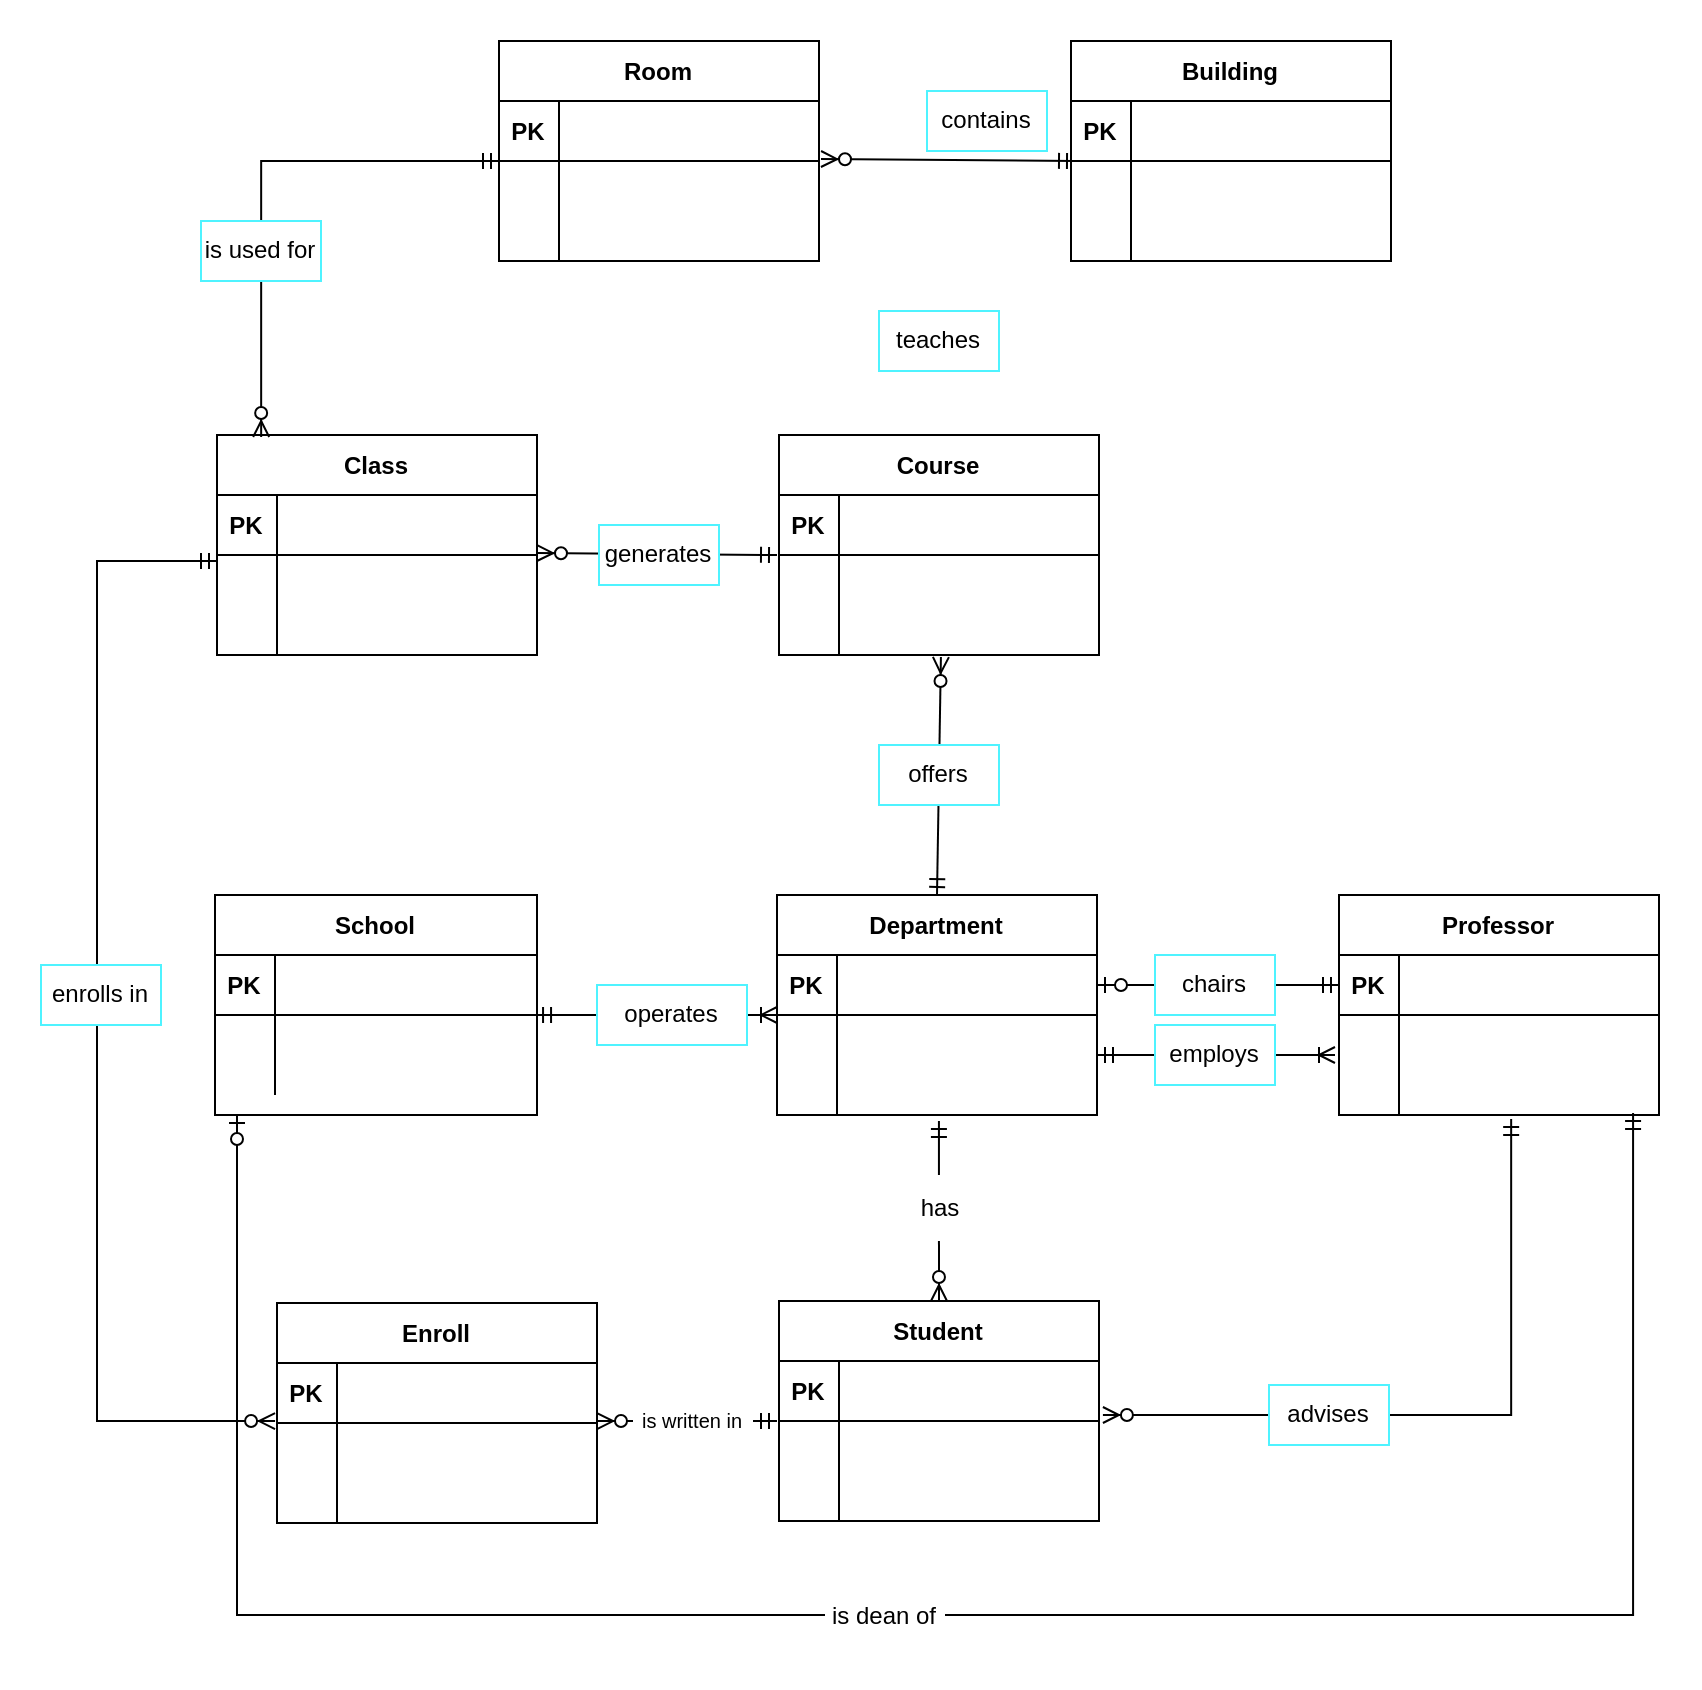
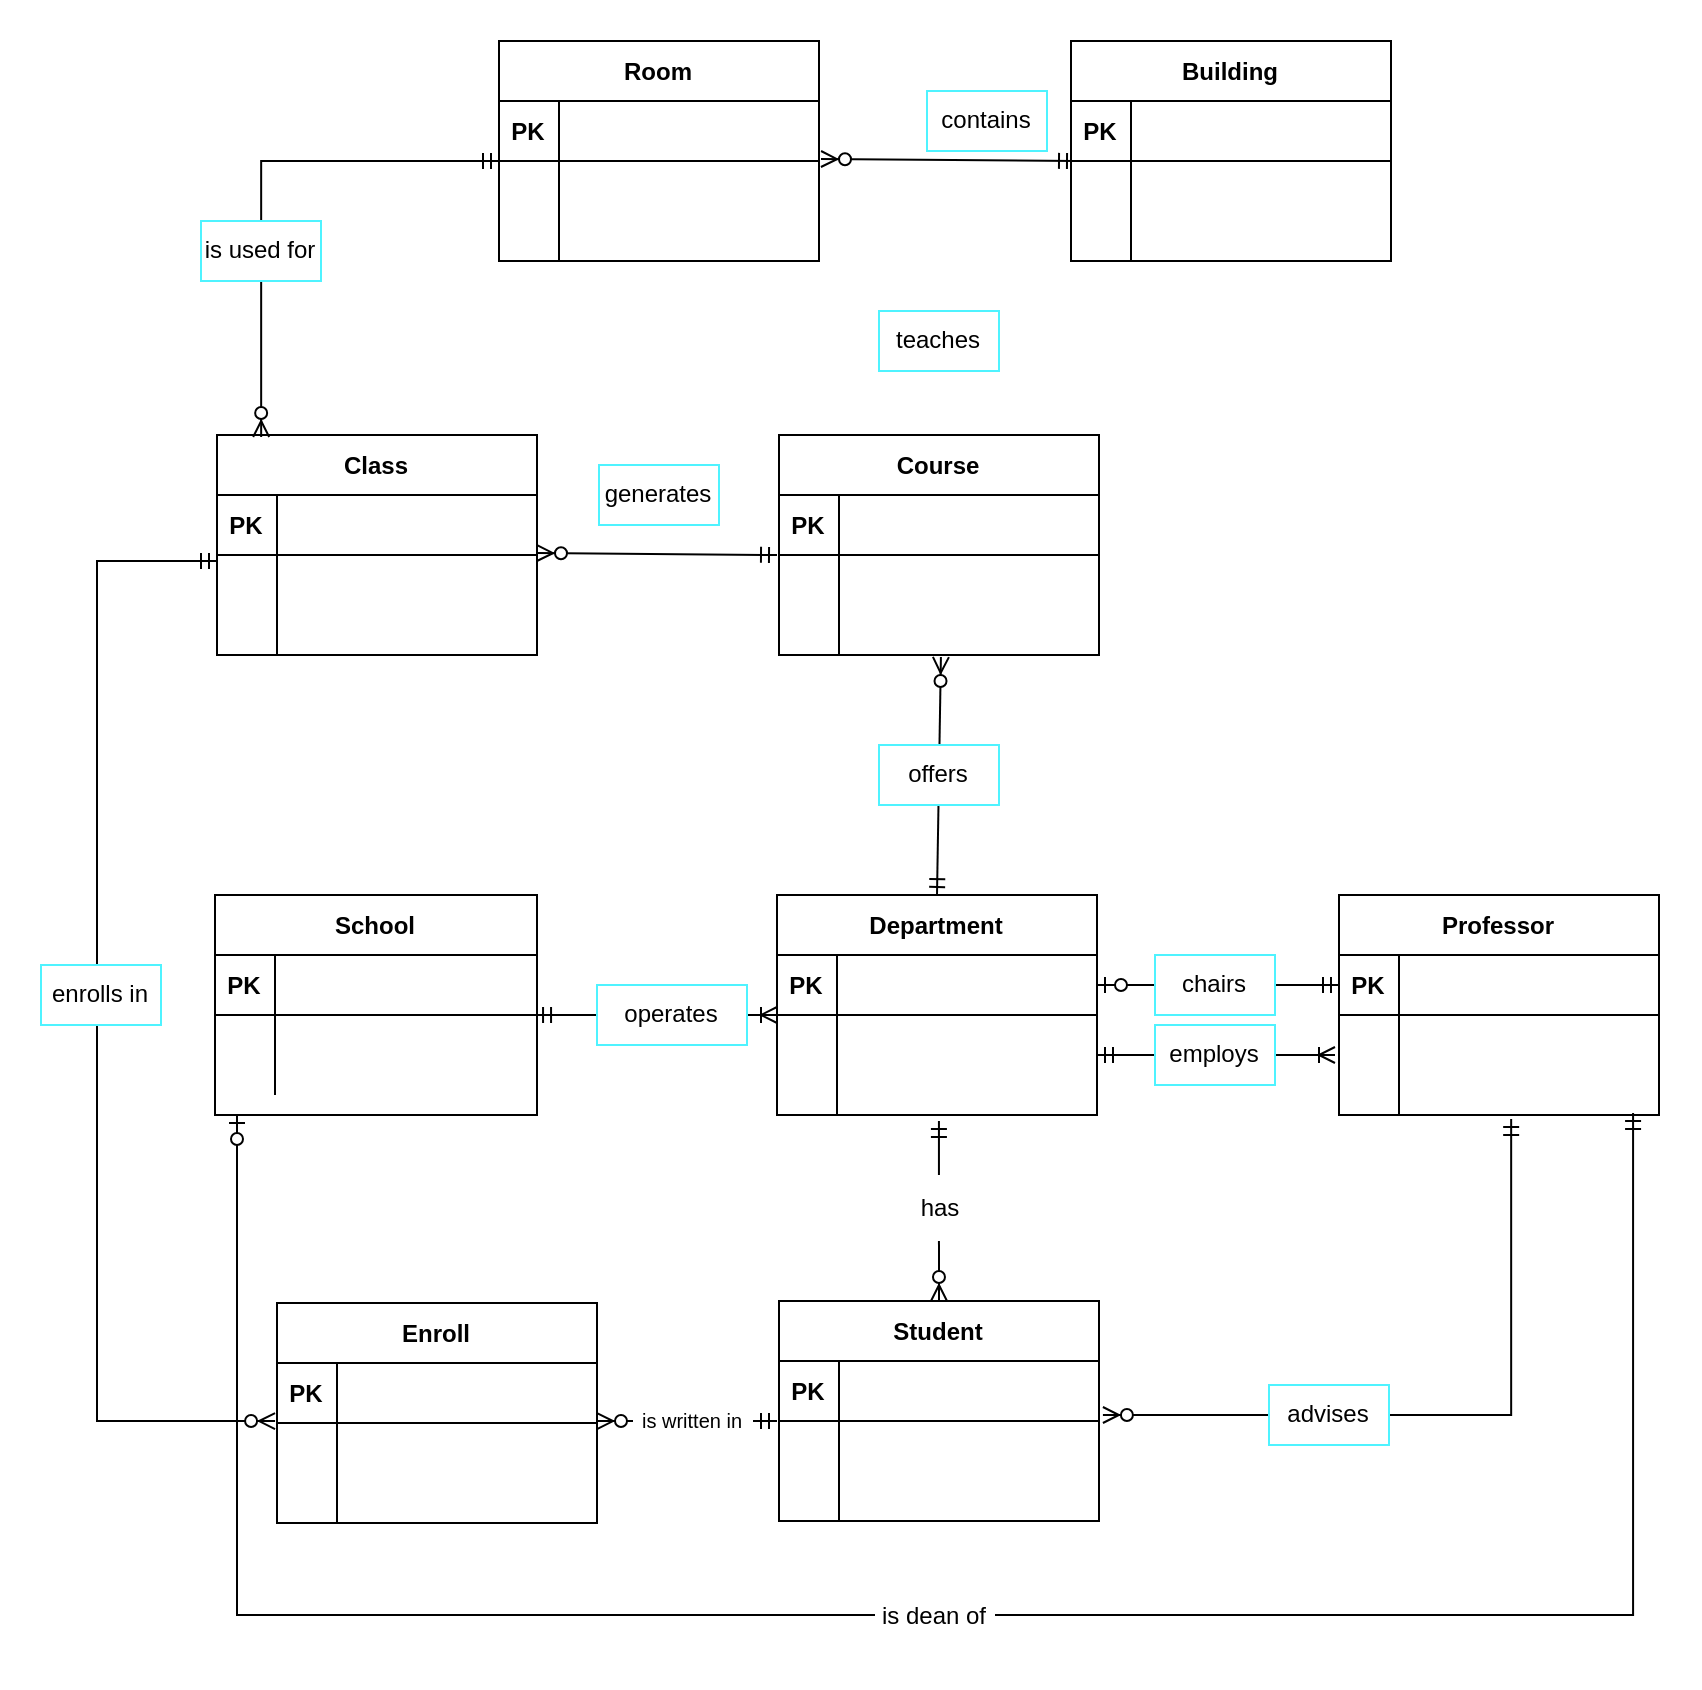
(659, 555) -> (659, 495)
(885, 1617) -> (935, 1617)
